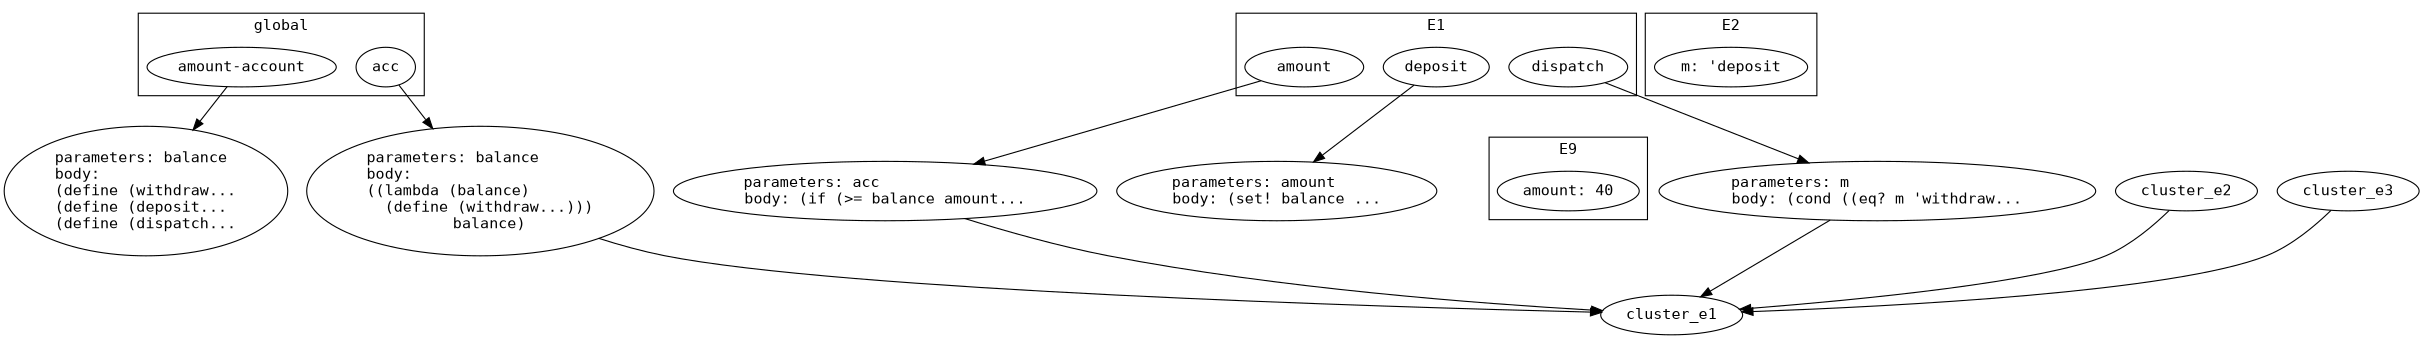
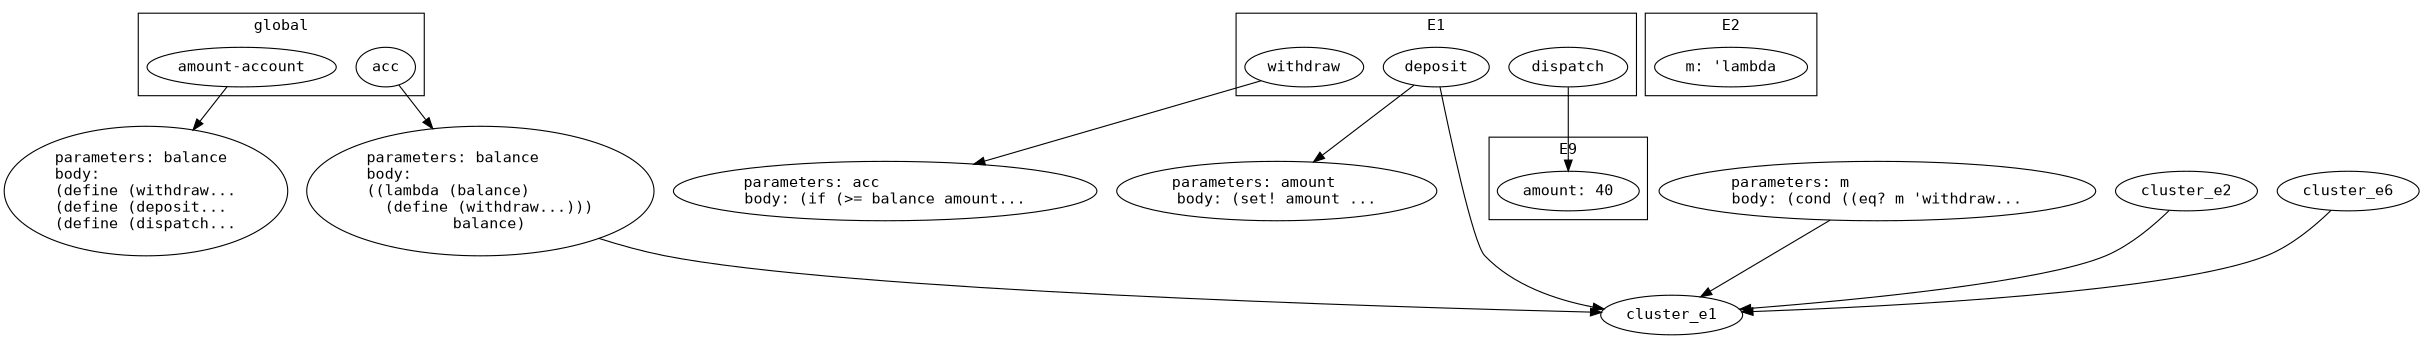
(1304, 67) -> (1304, 67)
(1731, 67) -> (1731, 67)
(1702, 121) -> (1568, 124)
(1277, 191) -> (1277, 191)
(2348, 191) -> (2348, 191)
(1275, 282) -> (1474, 231)
